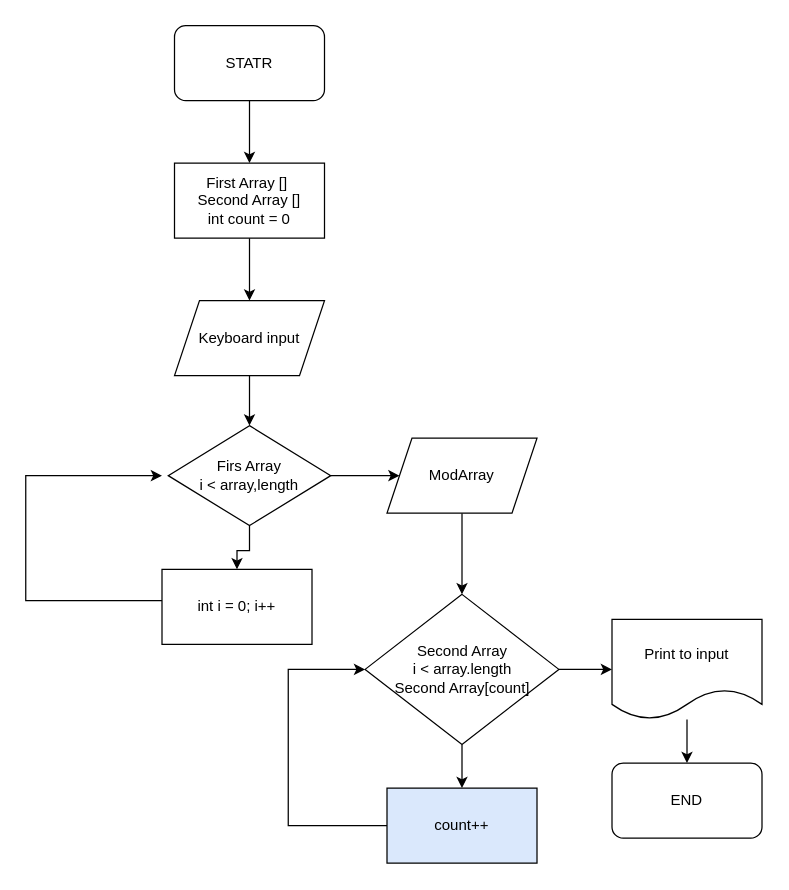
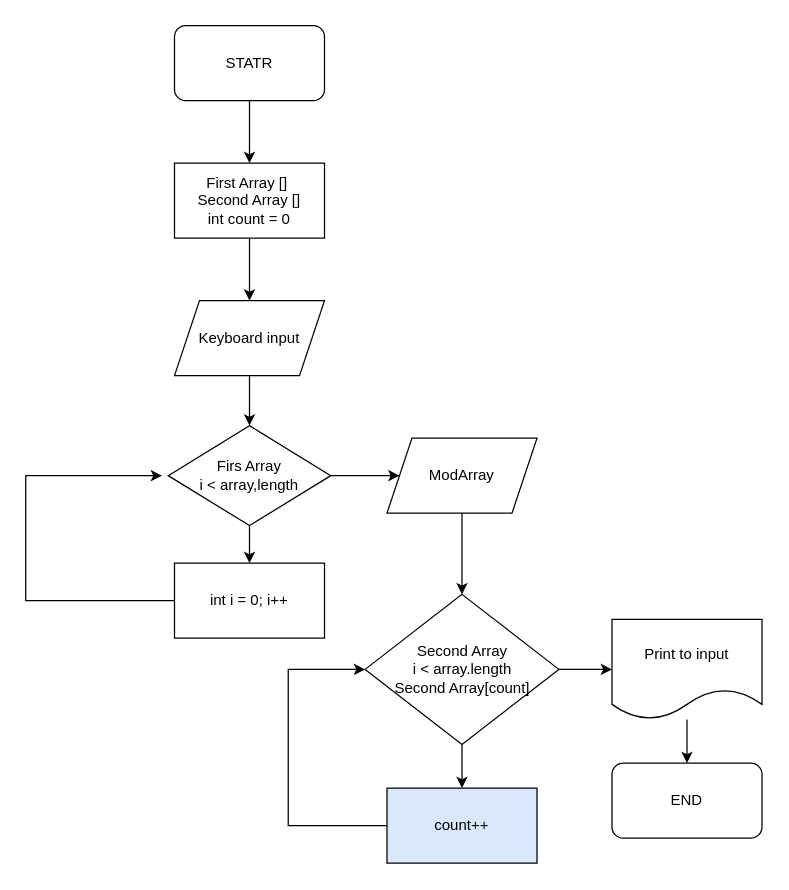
(237, 607) -> (249, 601)
